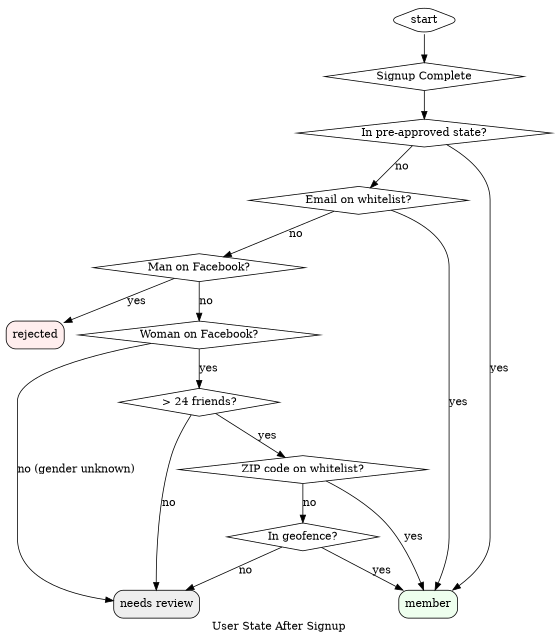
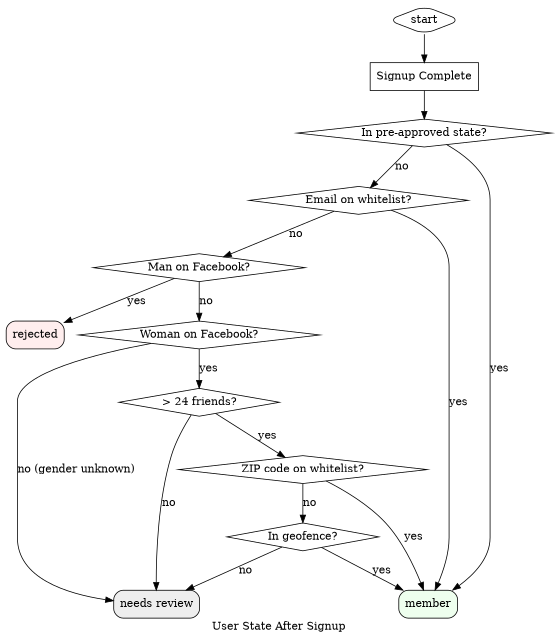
(424, 77) -> (424, 77)
